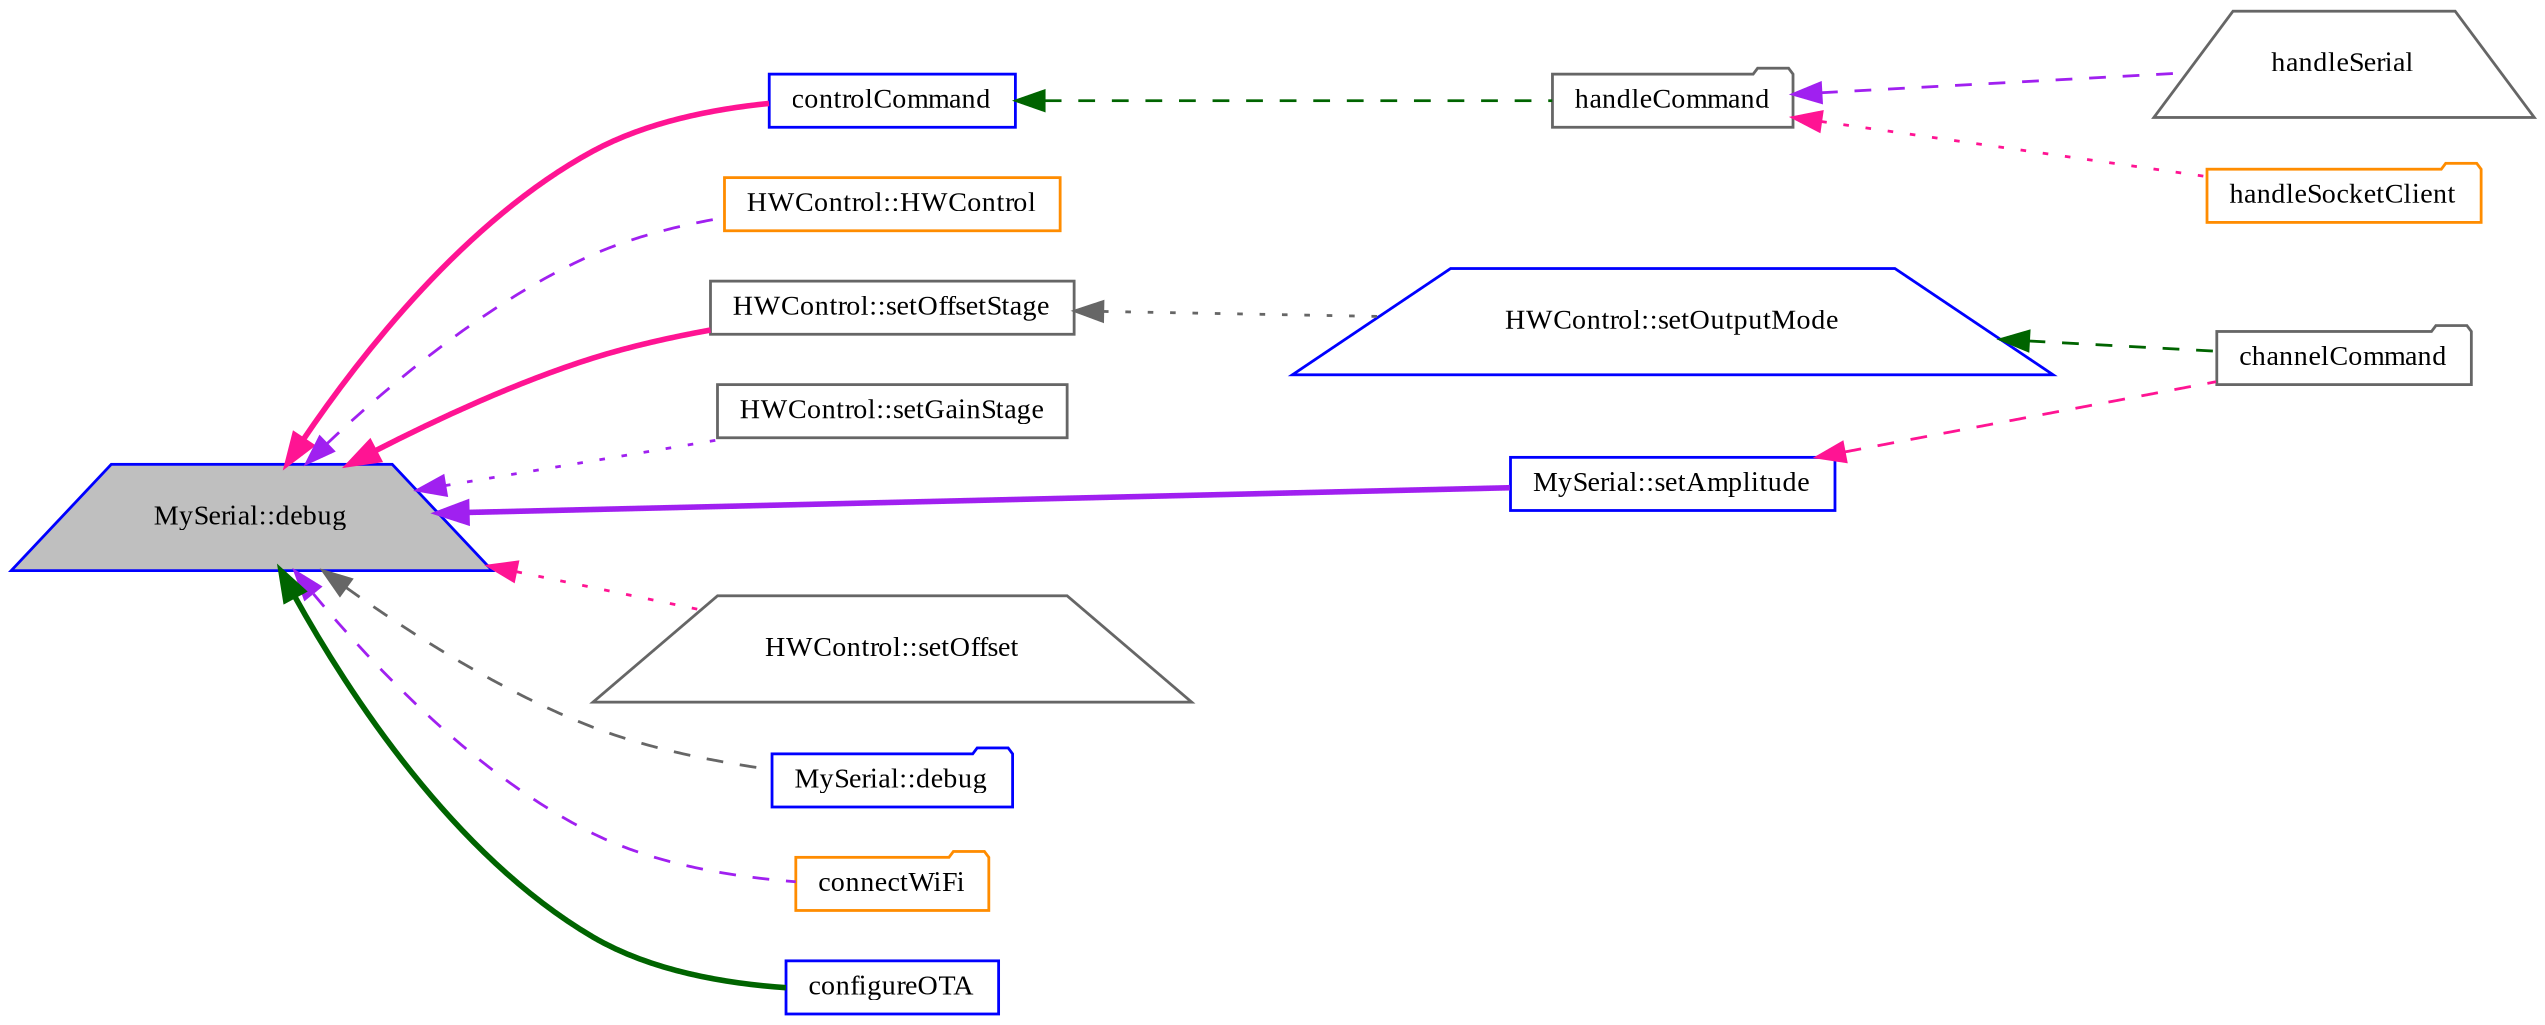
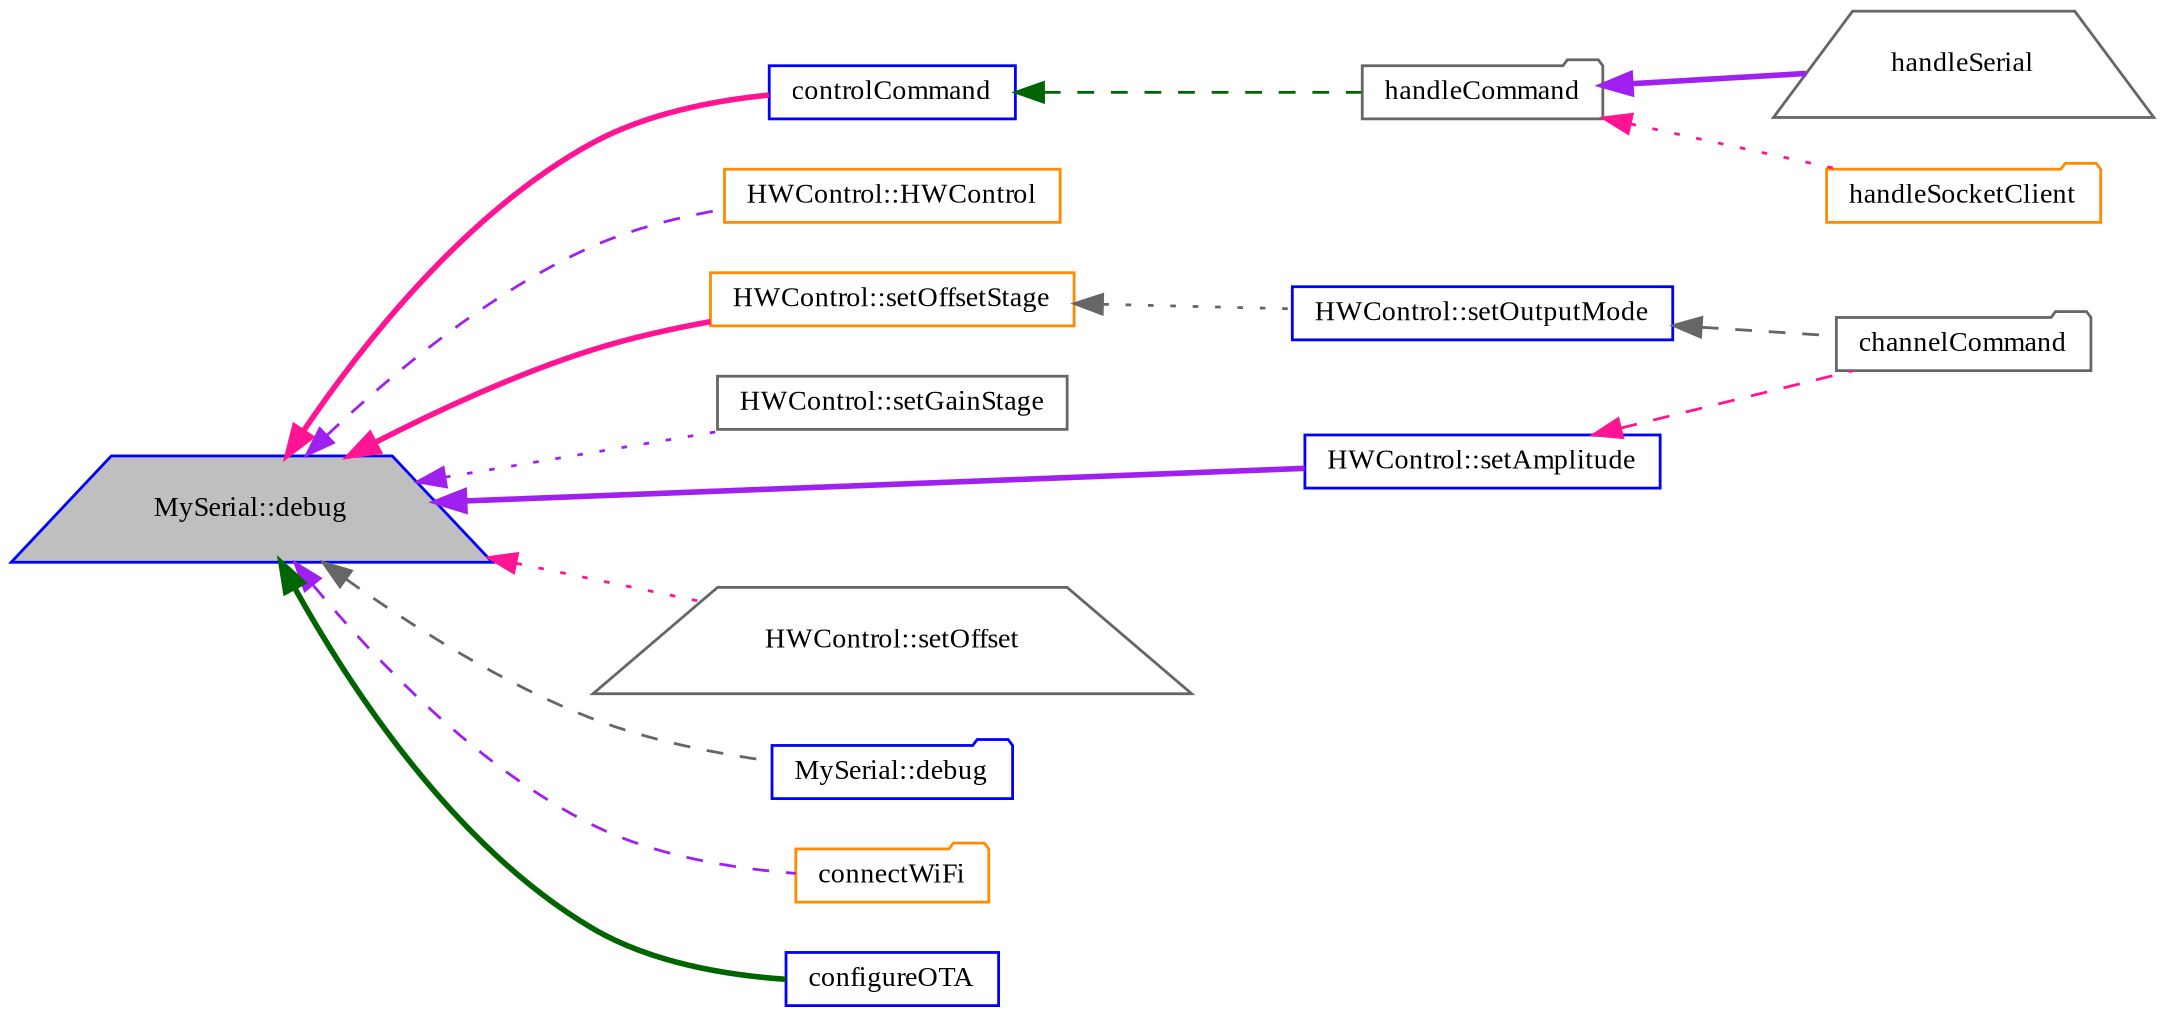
(2004, 83) -> (1719, 79)
(892, 308) -> (892, 299)
(1673, 322) -> (1483, 313)
(2123, 346) -> (1769, 332)
(1673, 484) -> (1483, 462)
